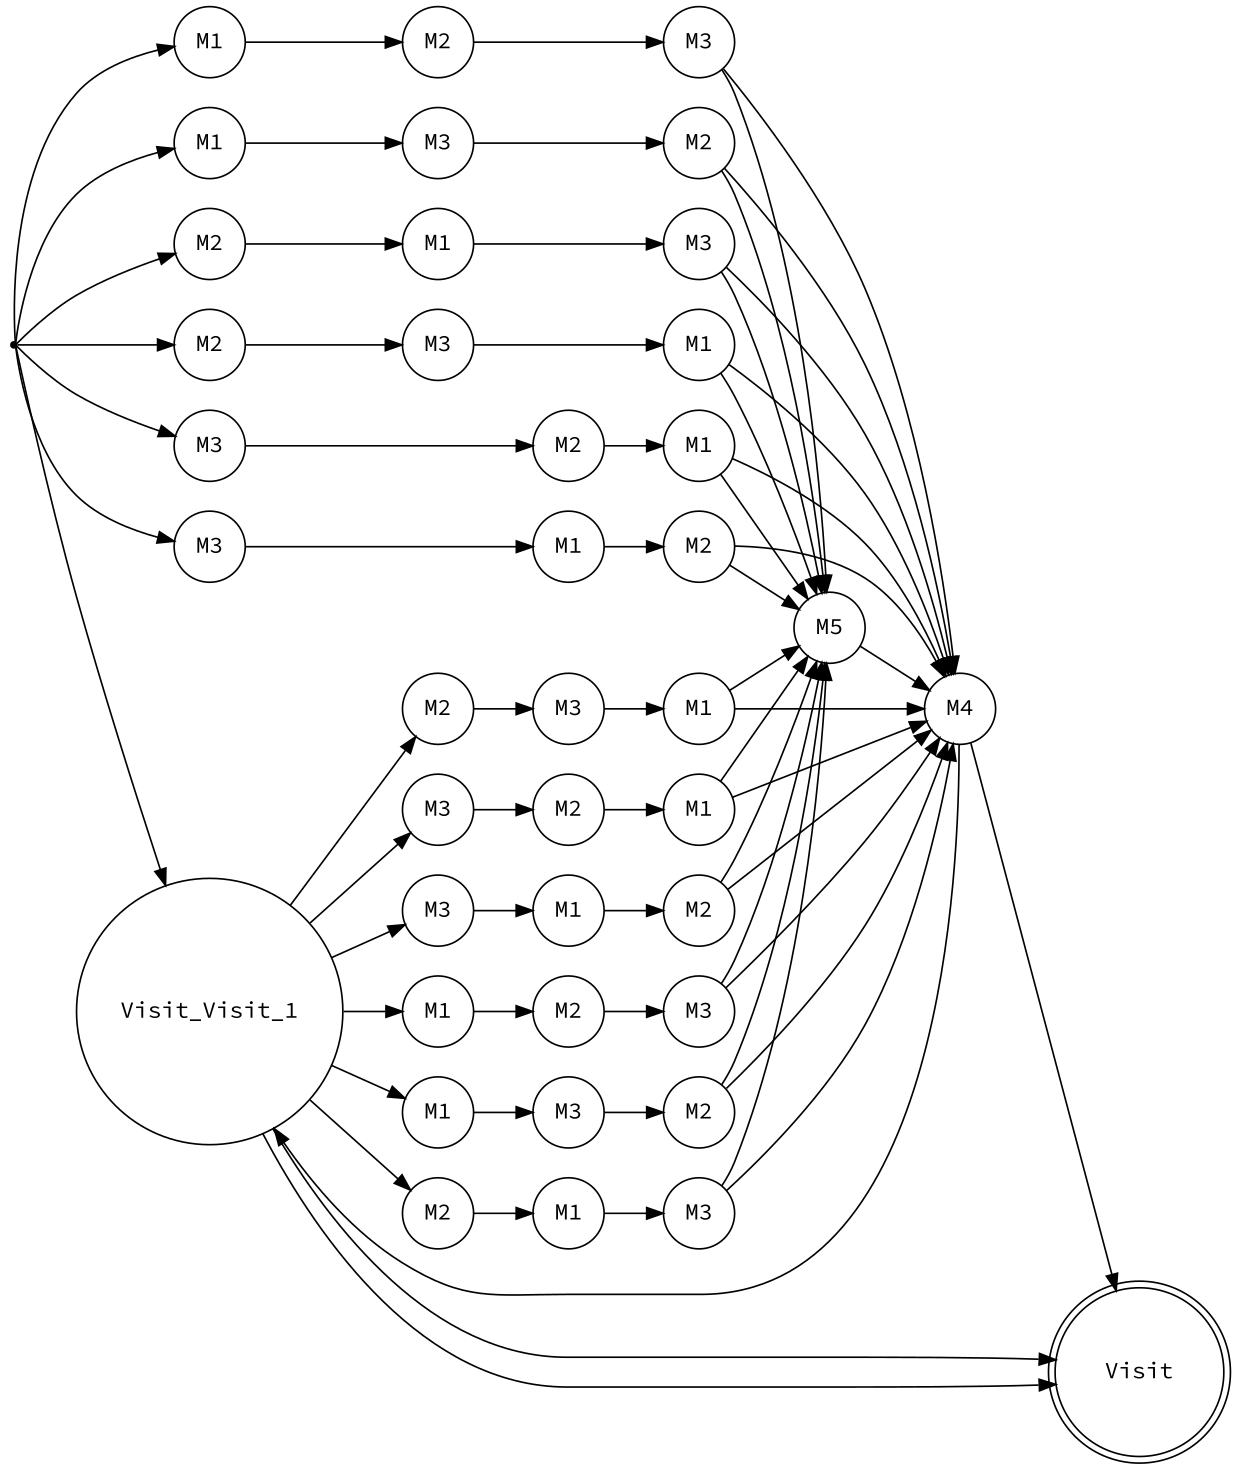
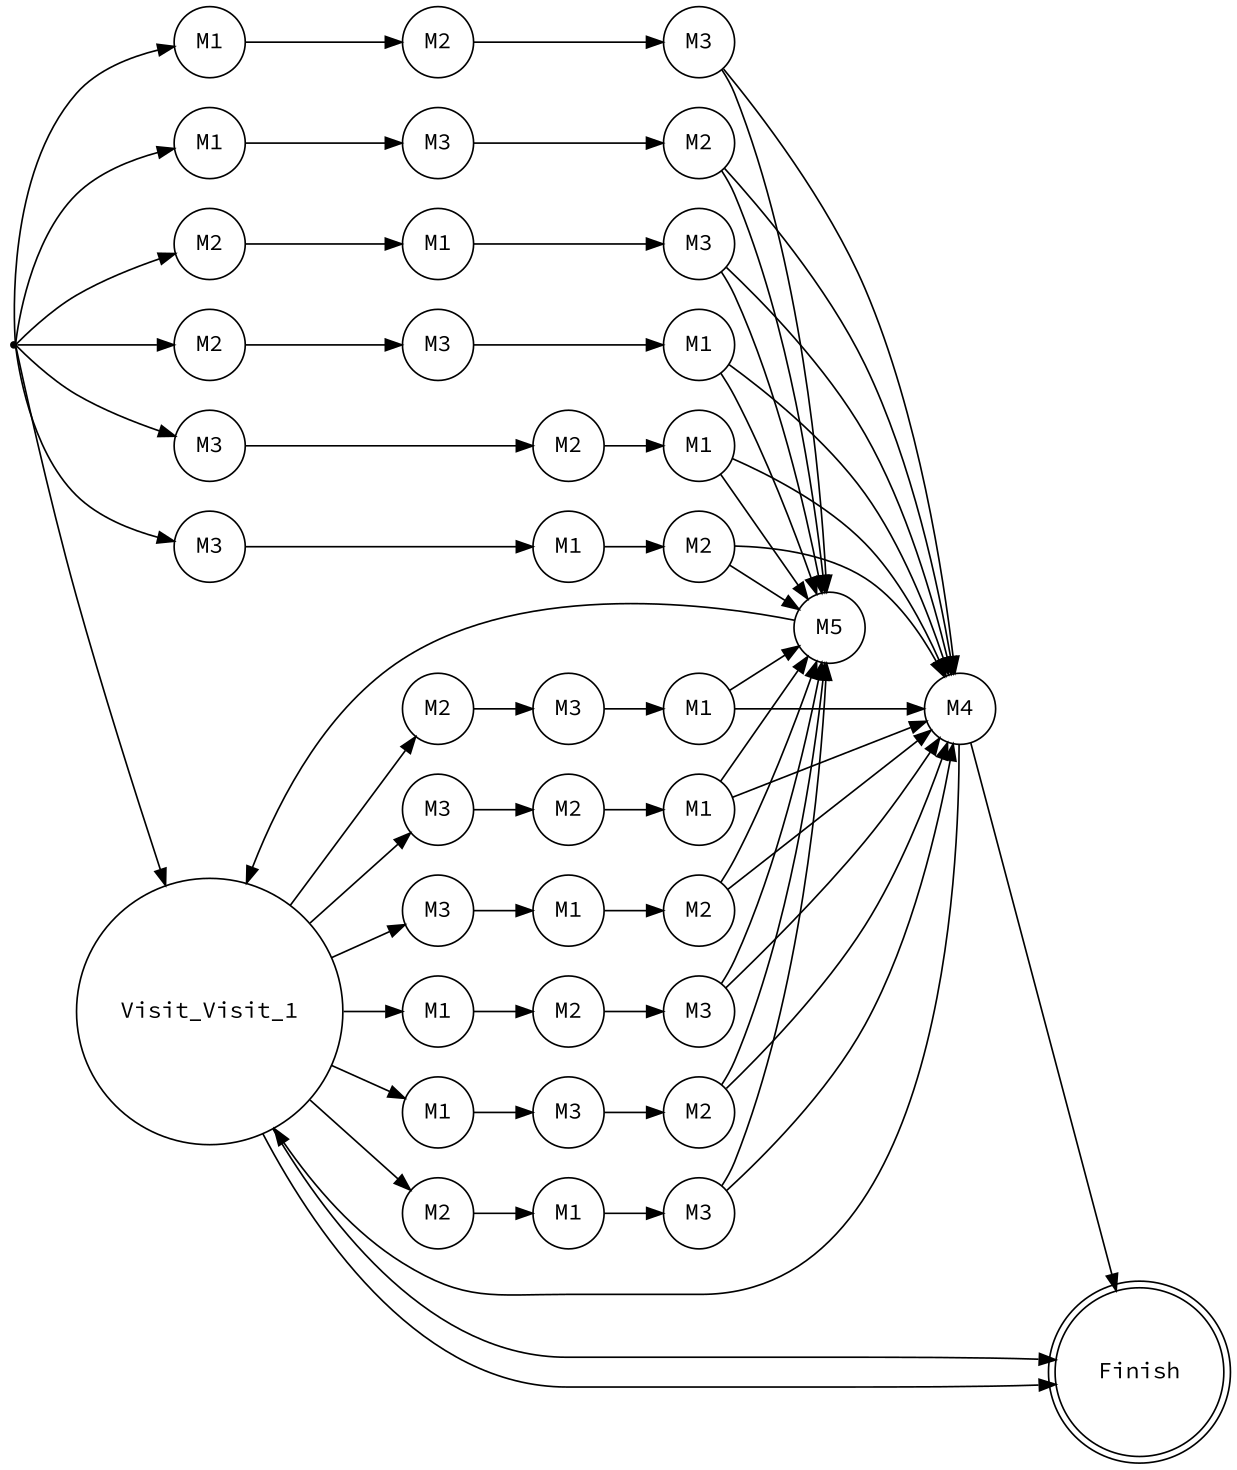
(888, 664) -> (467, 629)
(1139, 1372) -> (1139, 1372)
